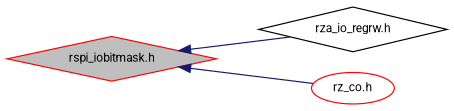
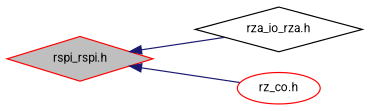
(353, 29) -> (279, 29)
(112, 59) -> (80, 59)
